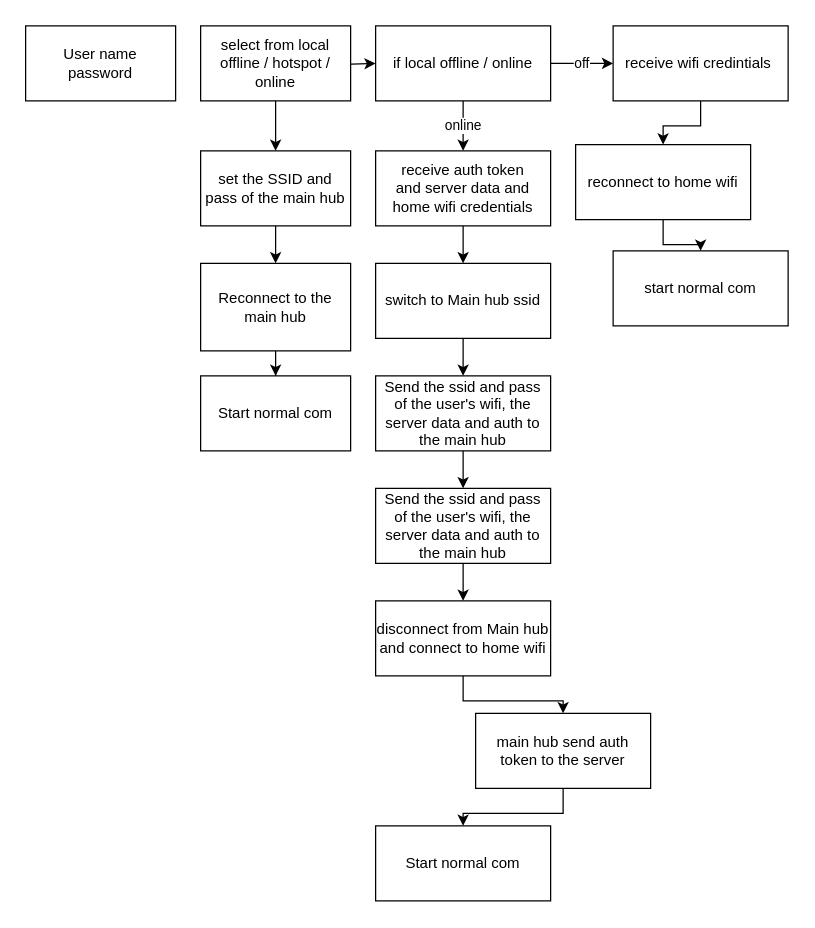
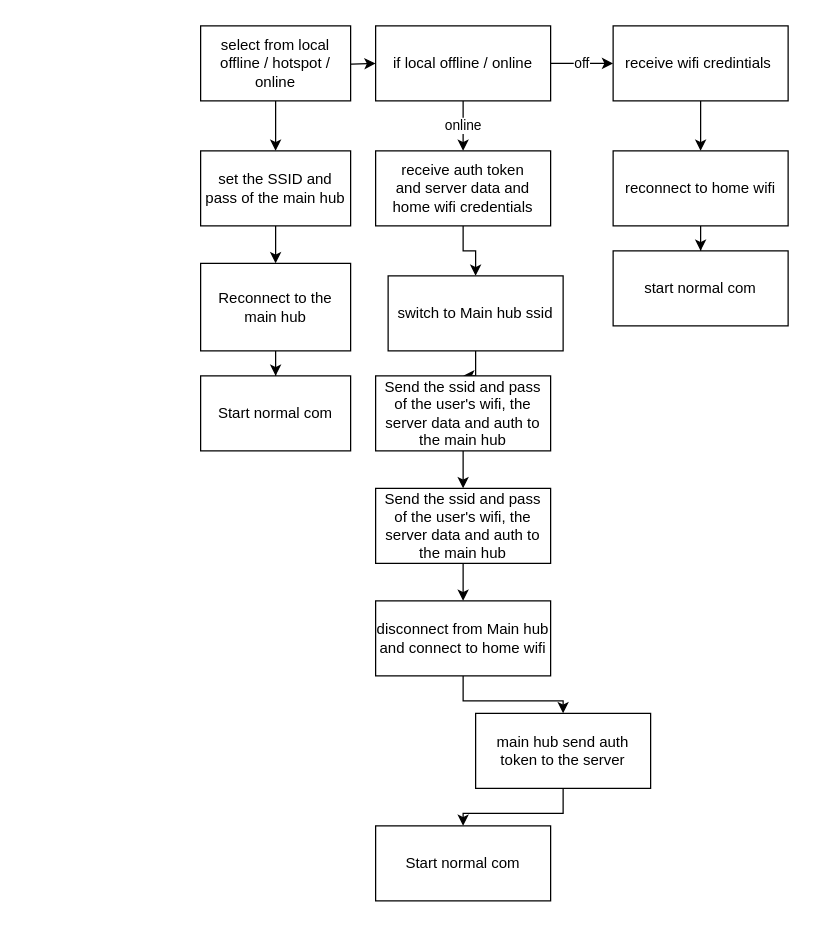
(101, 63) -> none
(663, 182) -> (701, 188)
(463, 301) -> (476, 313)
